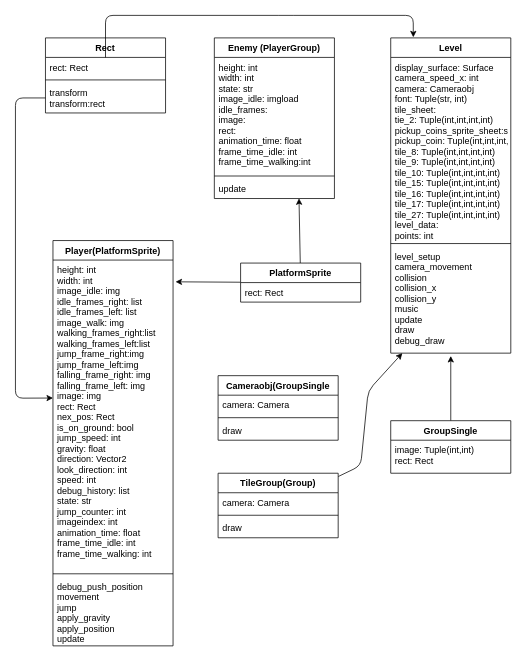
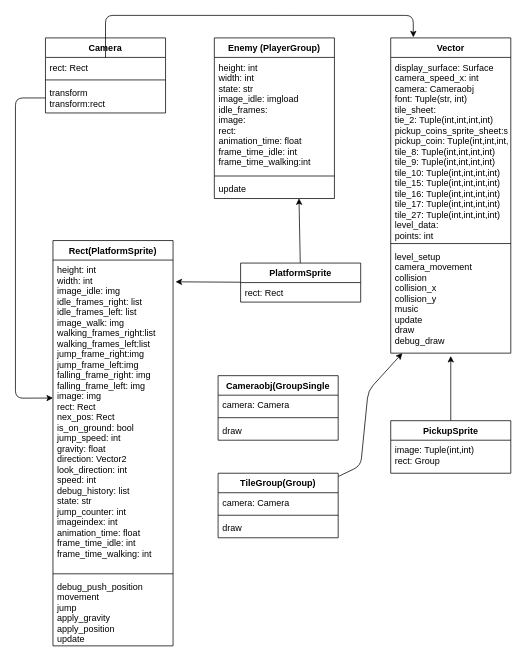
(105, 48) -> (105, 48)
(450, 48) -> (450, 48)
(113, 251) -> (113, 251)
(450, 431) -> (450, 431)
(439, 450) -> (439, 450)
